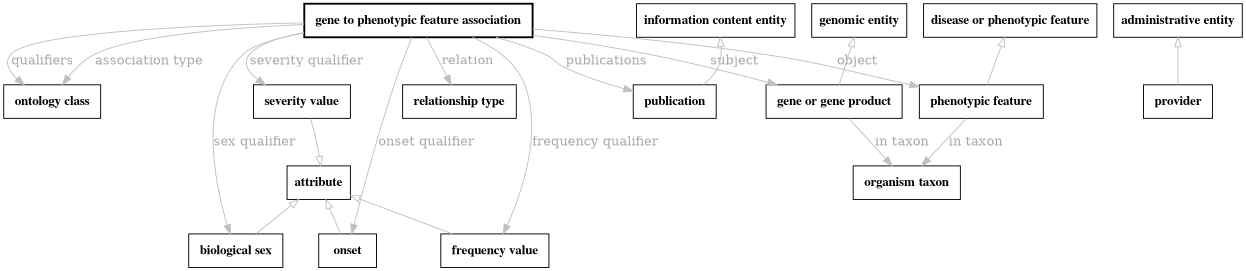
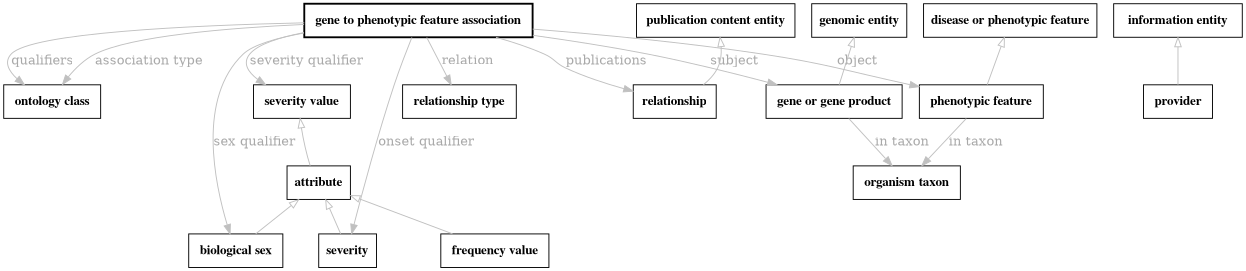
(716, 21) -> (716, 21)
(1178, 21) -> (1178, 21)
(675, 102) -> (675, 102)
(531, 120) -> none
(316, 137) -> (305, 147)
(348, 251) -> (348, 251)
